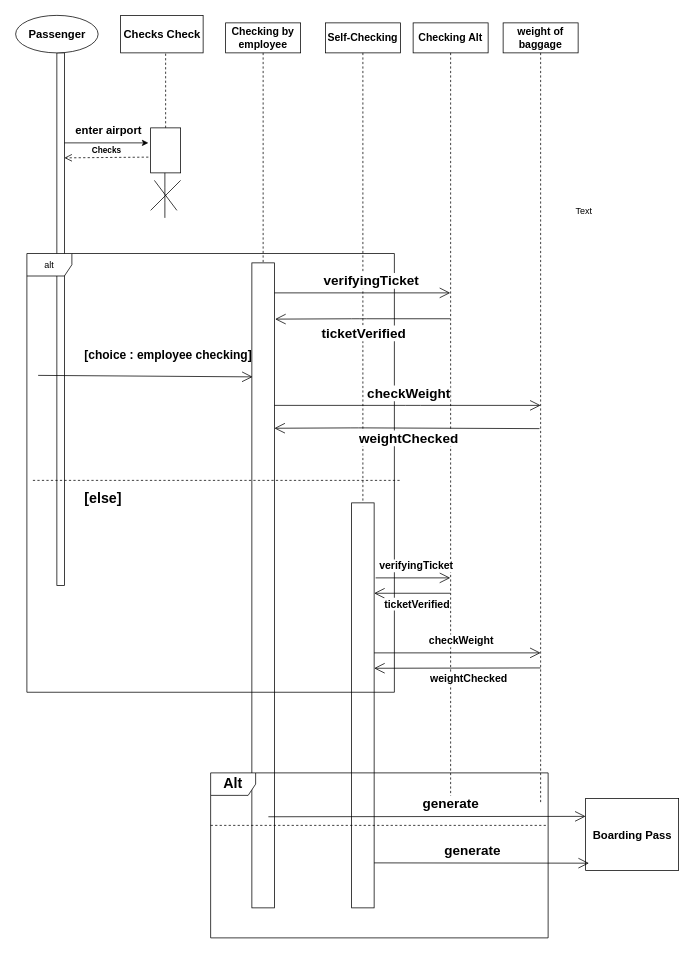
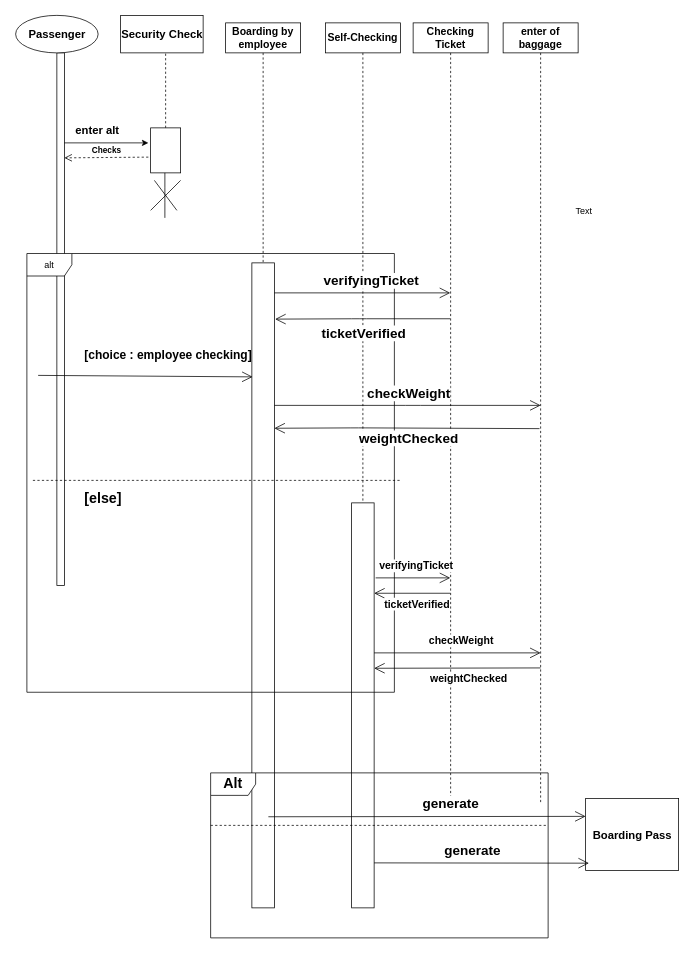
(162, 34) -> (162, 34)
(263, 38) -> (263, 38)
(450, 38) -> (450, 38)
(540, 38) -> (540, 38)
(118, 130) -> (104, 130)
